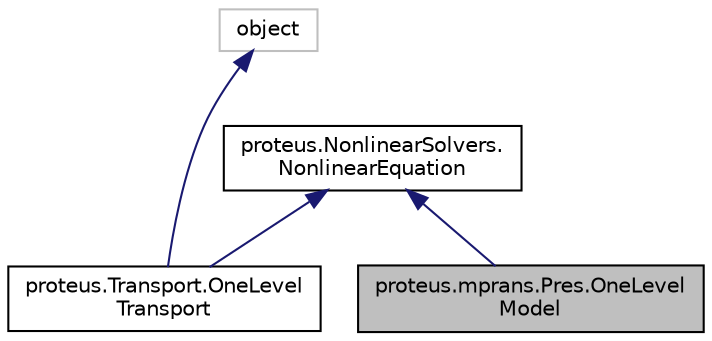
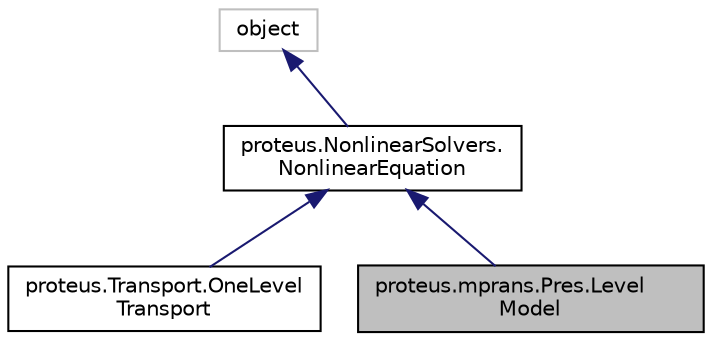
(191, 162) -> (323, 96)
(531, 299) -> (531, 299)
